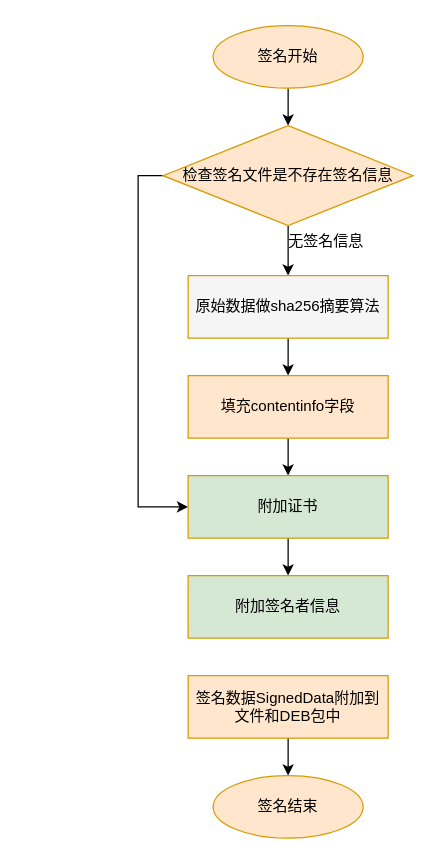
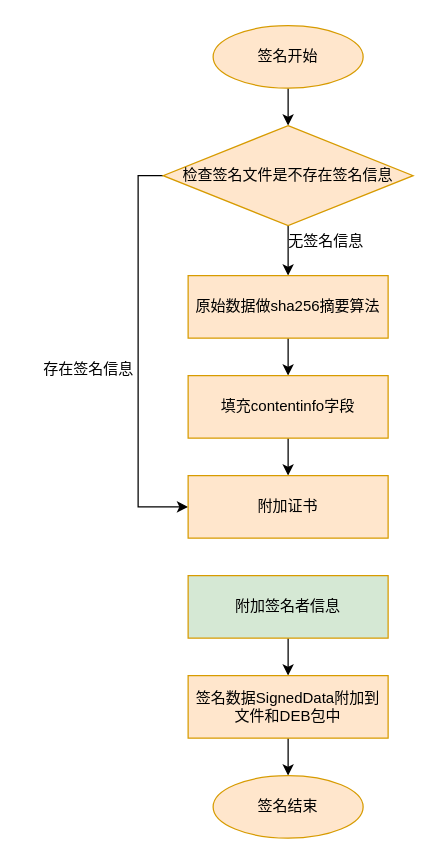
(288, 307) -> (288, 307)
none -> (88, 369)
(288, 507) -> (288, 507)
(288, 561) -> none
none -> (288, 661)
